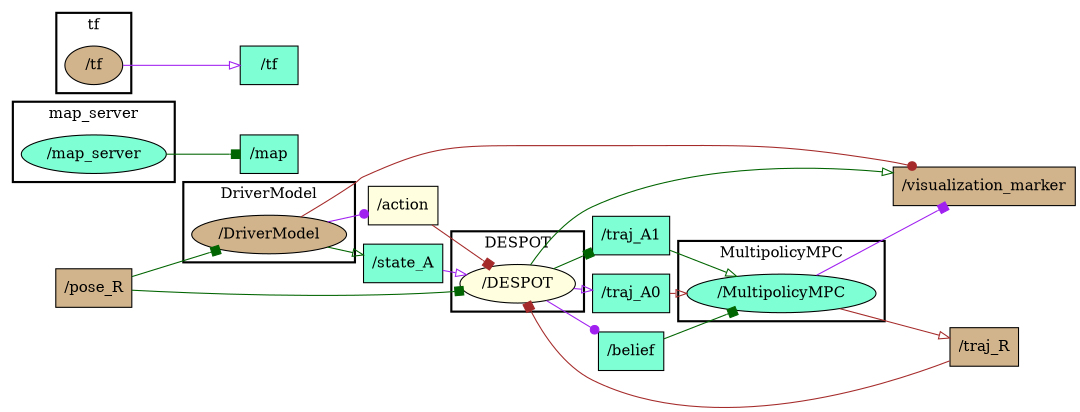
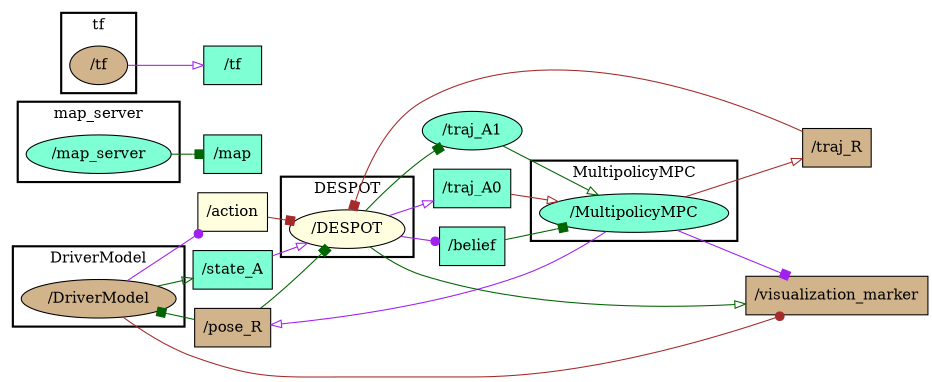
(631, 236) -> (472, 131)
none -> (450, 296)
